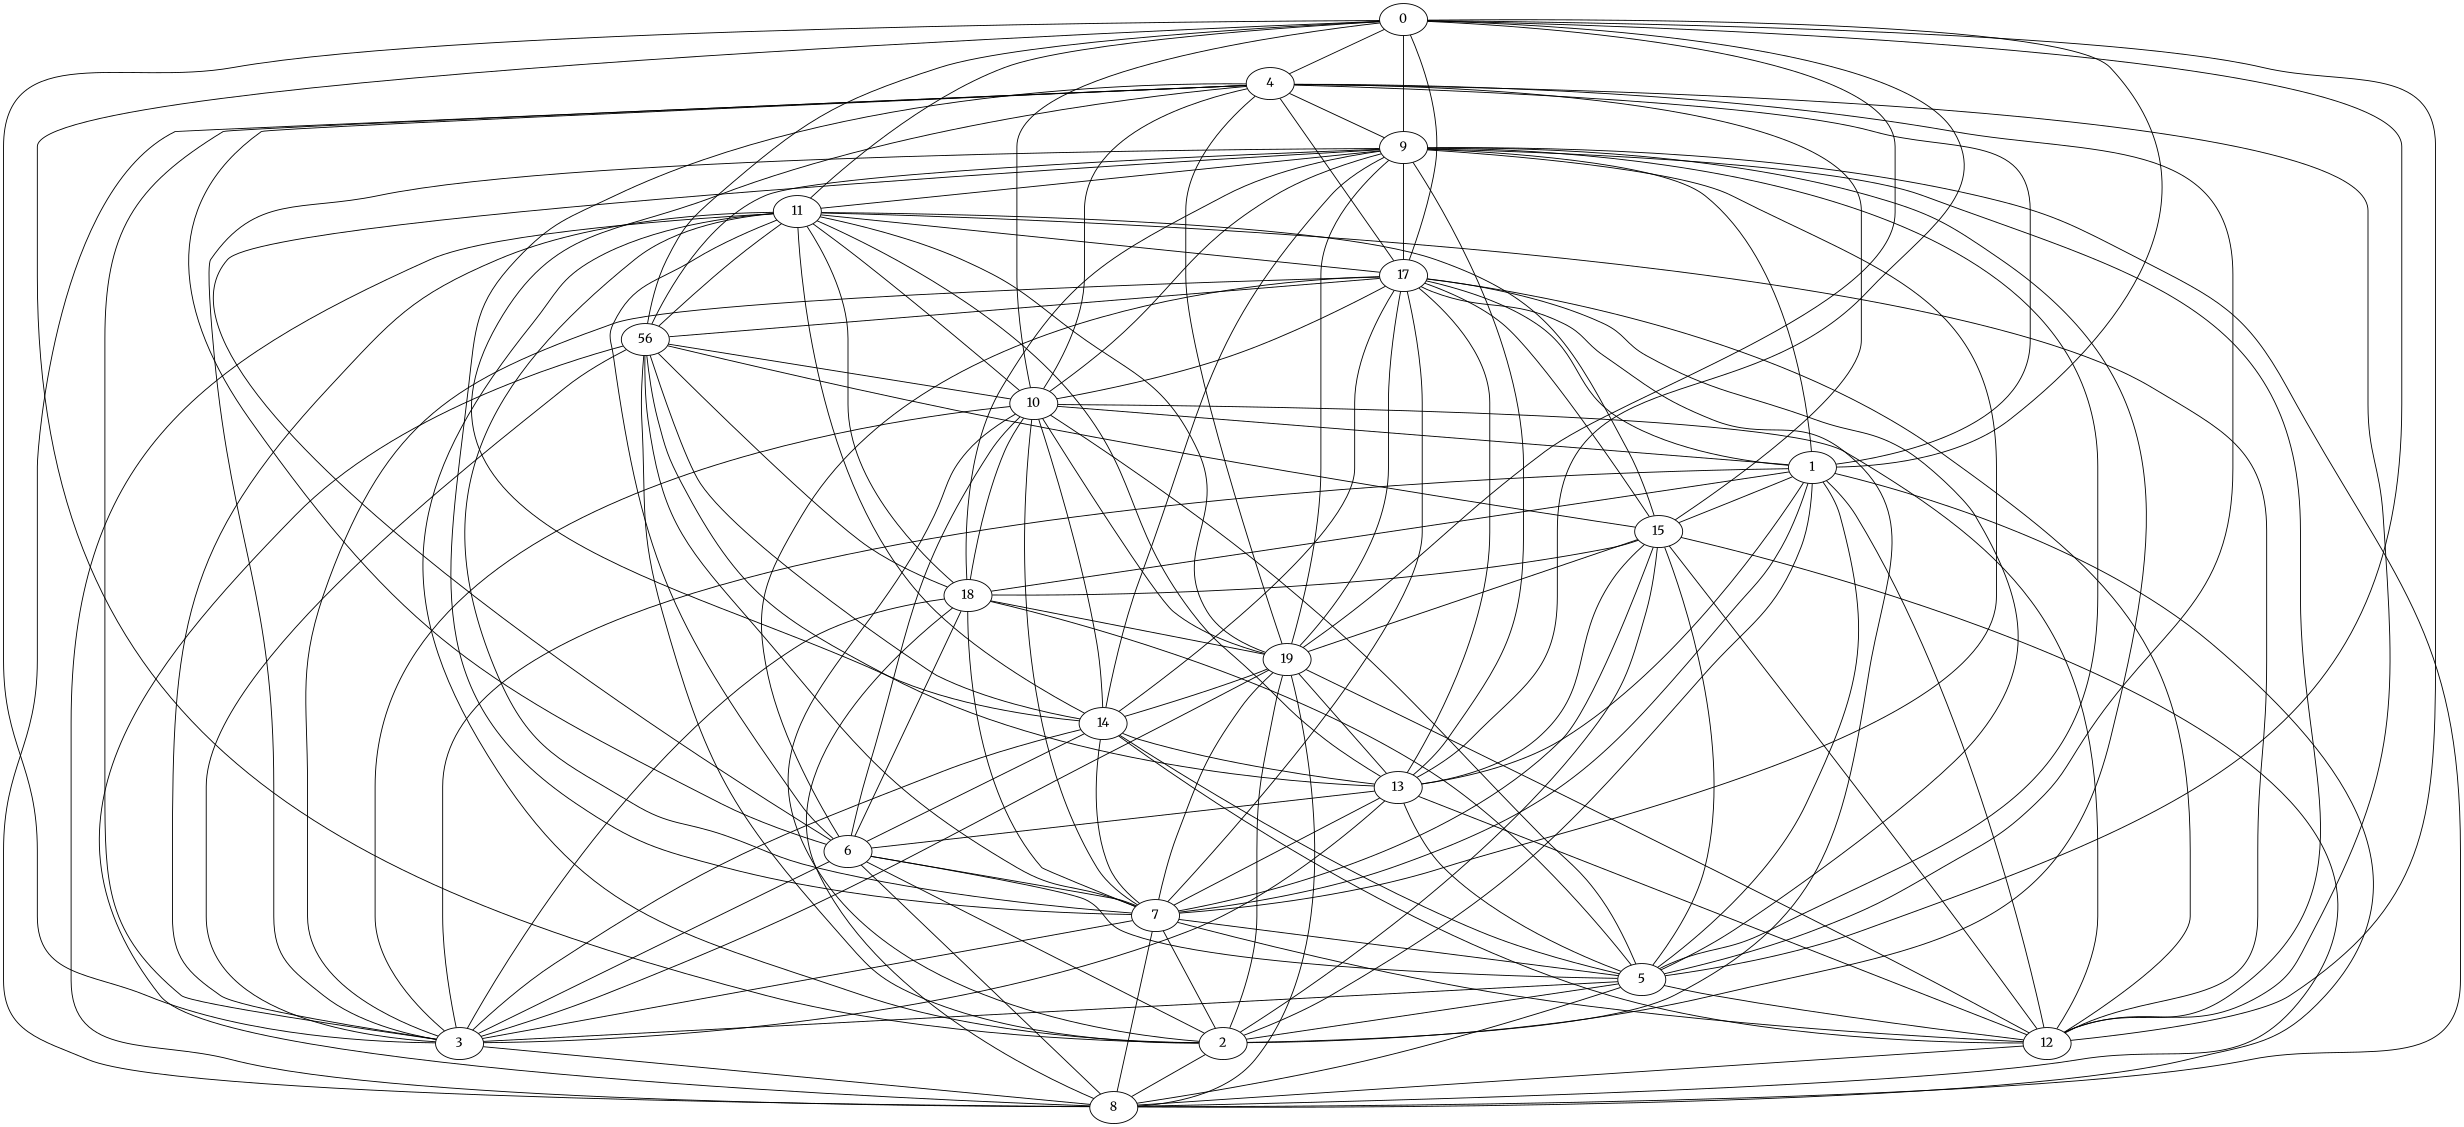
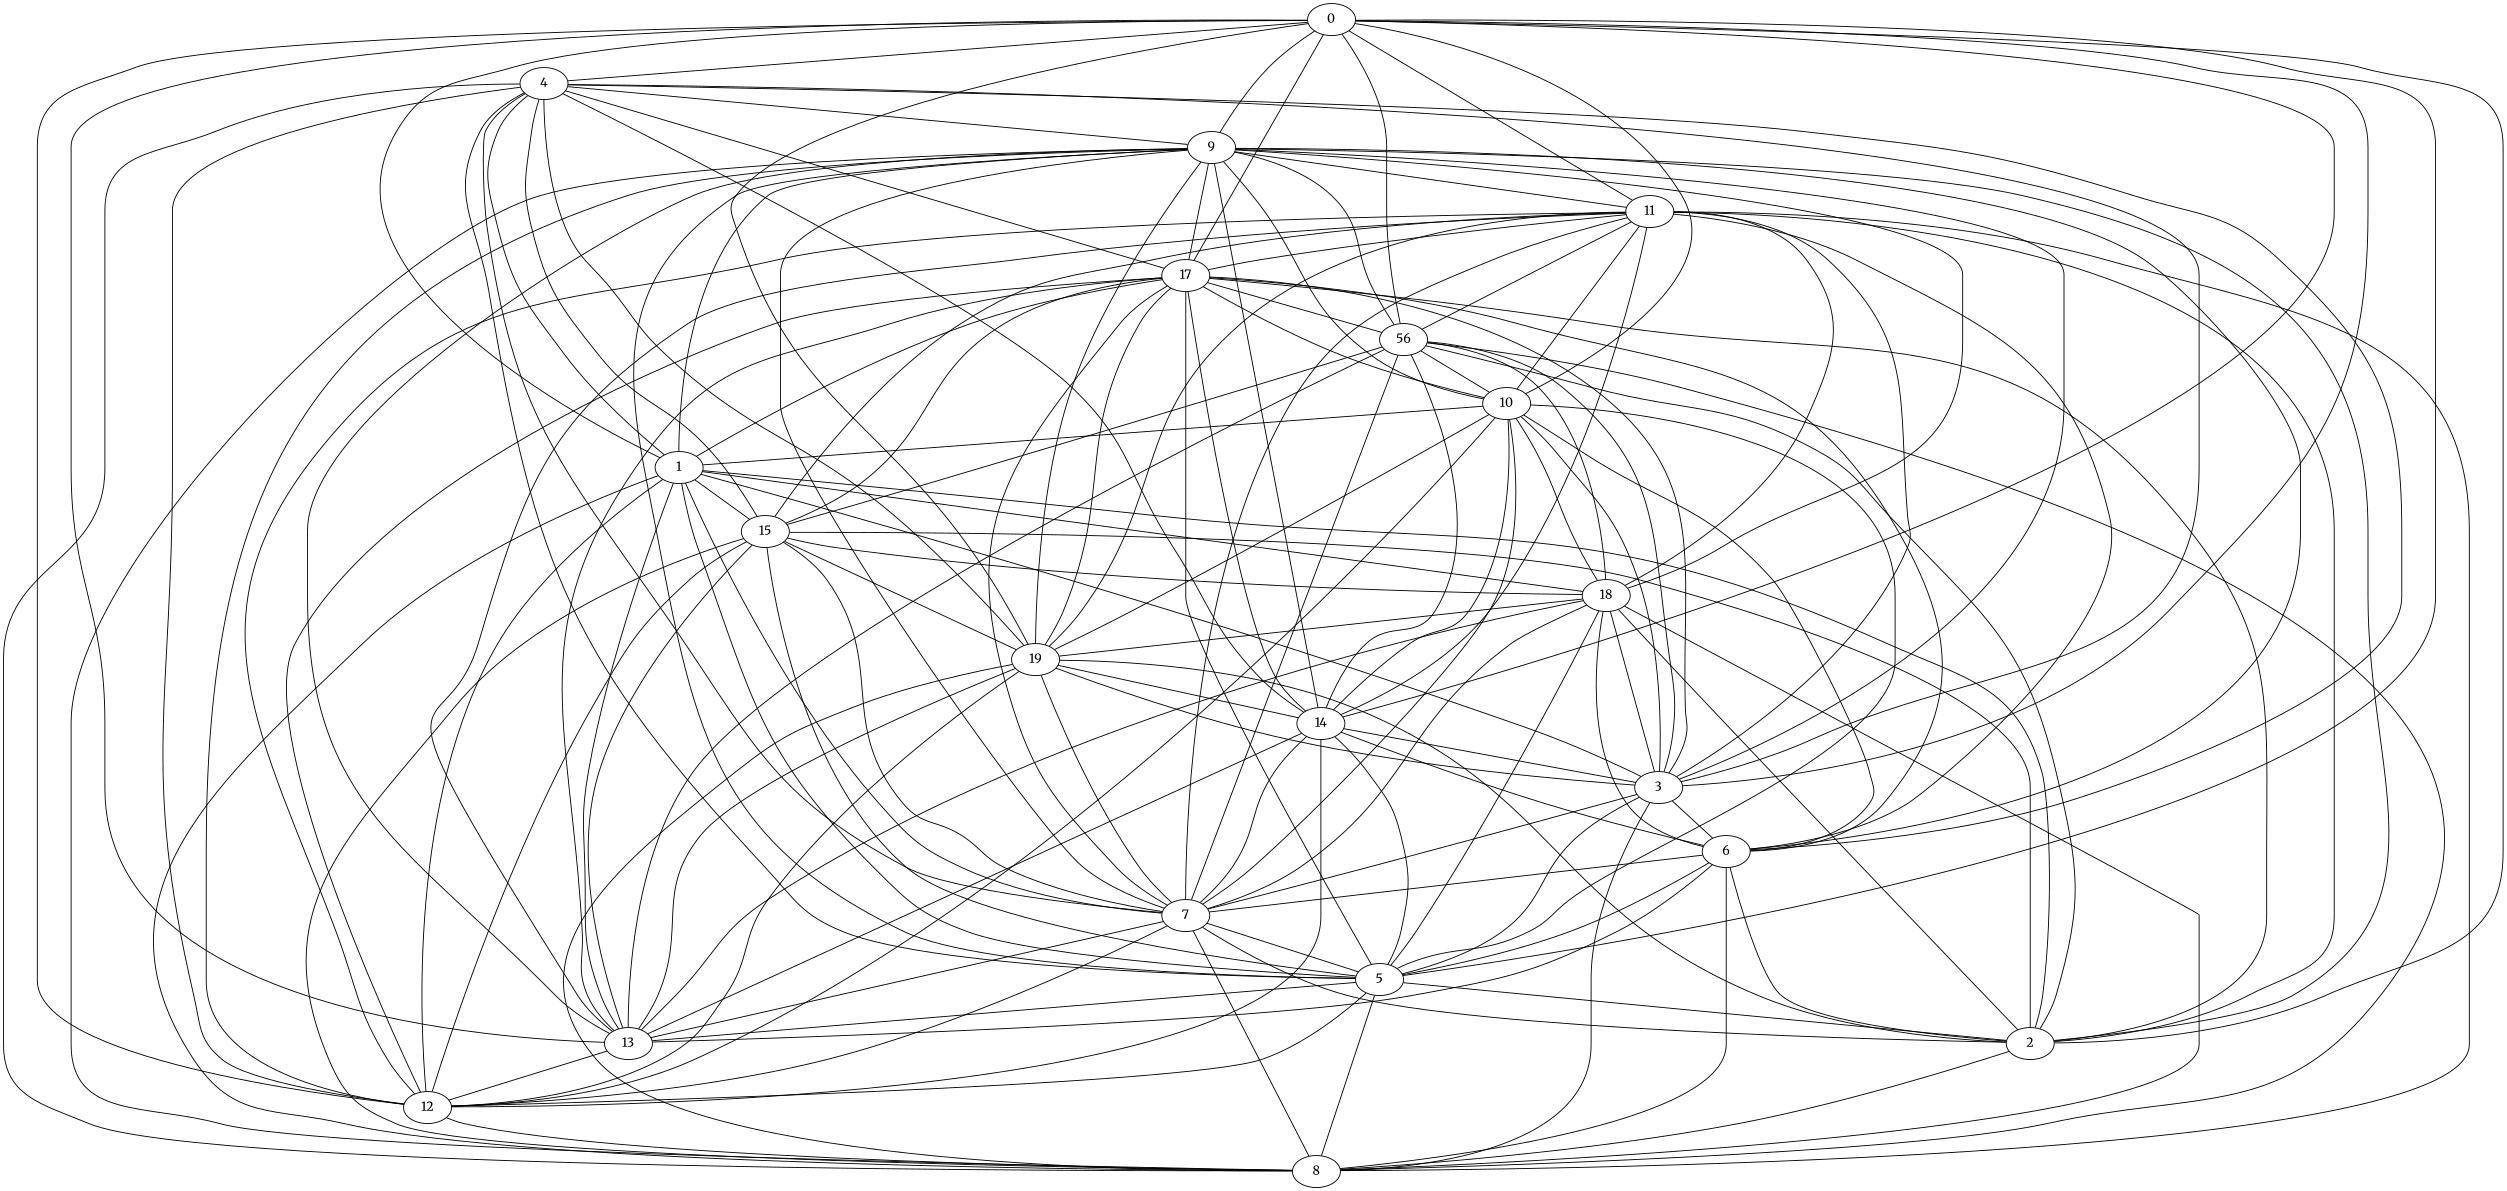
(1087, 195) -> none
none -> (2319, 249)
(788, 776) -> (1817, 820)
(957, 996) -> (1052, 756)
